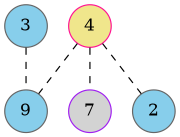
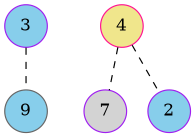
(26, 26) -> (26, 26)
(58, 69) -> none
(154, 111) -> (169, 111)
